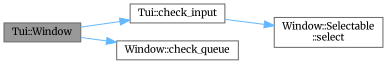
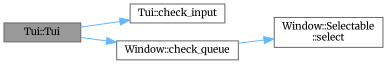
(245, 22) -> (251, 42)
(42, 32) -> (42, 32)
